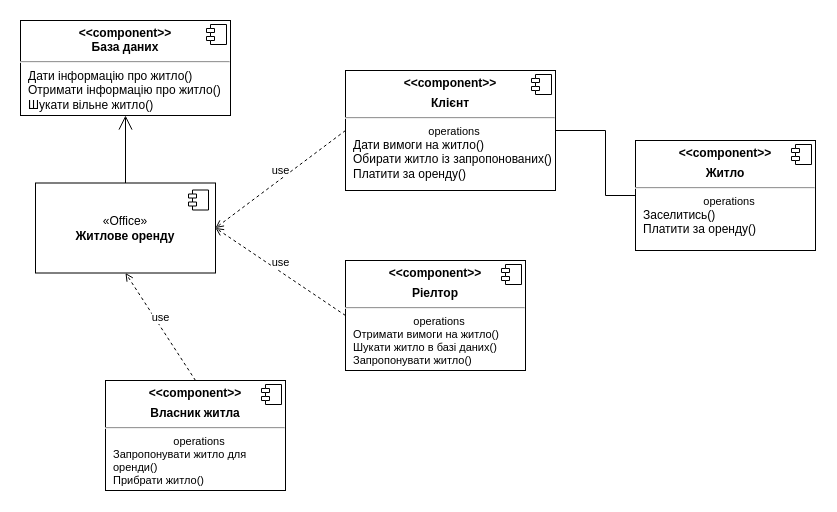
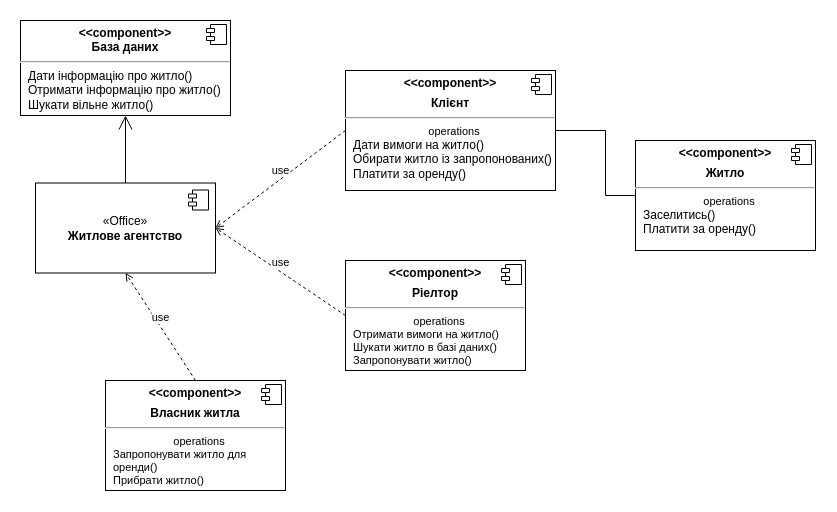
(126, 229) -> (126, 229)
